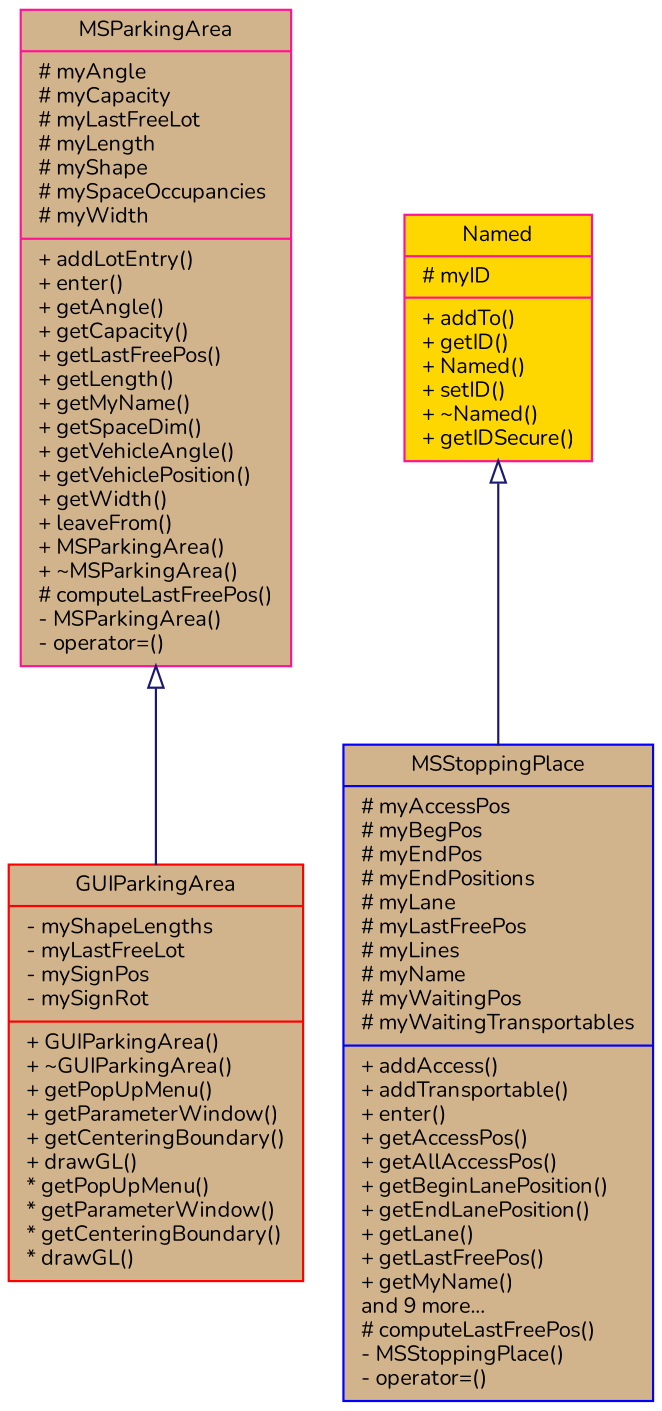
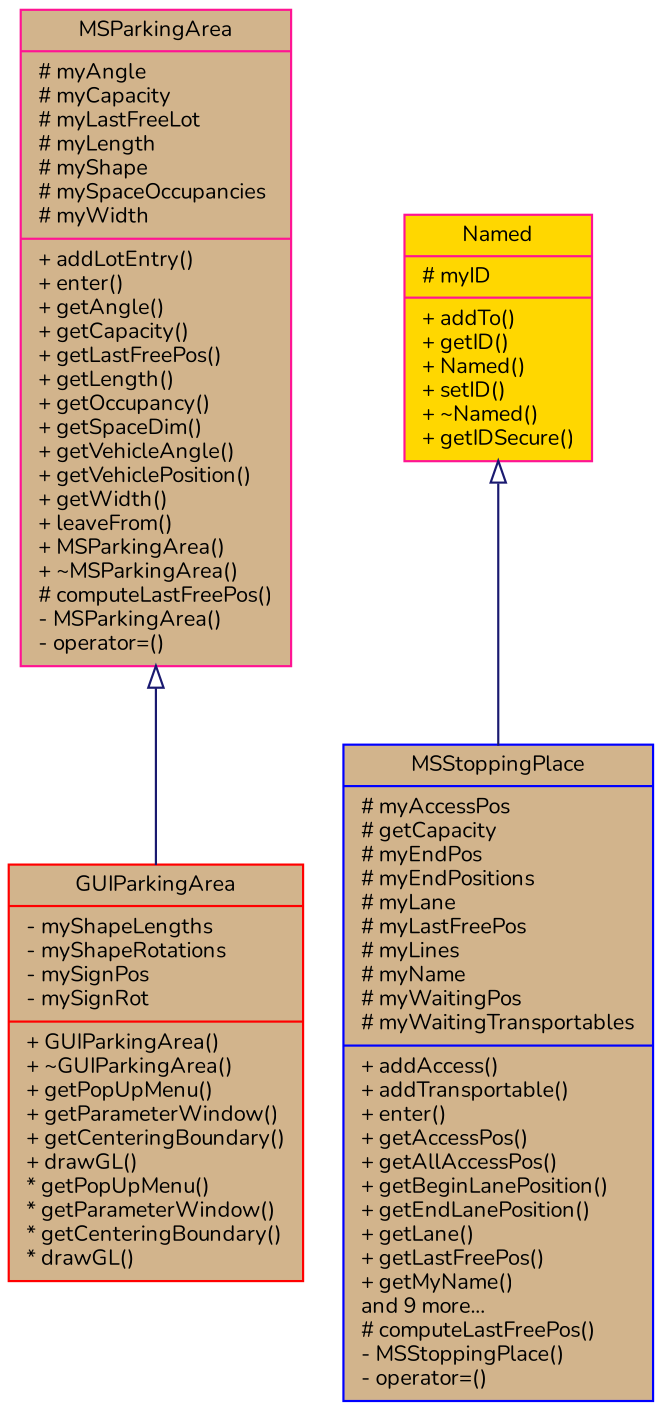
(114, 403) -> (124, 403)
(422, 831) -> (430, 831)
(106, 951) -> (126, 951)
